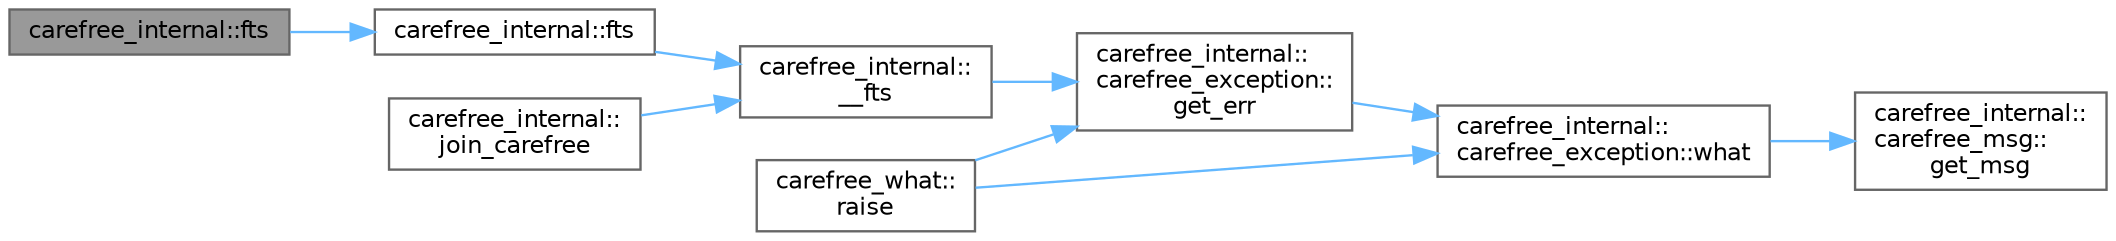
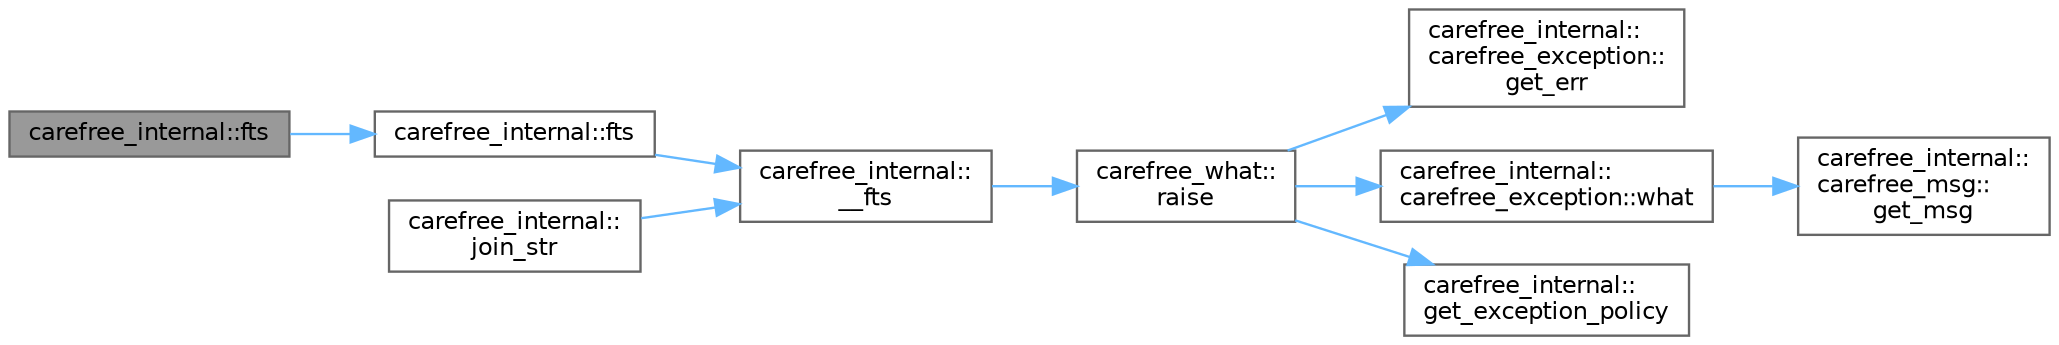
(1022, 82) -> (1022, 186)
(1383, 107) -> none
(515, 134) -> (515, 236)
none -> (1547, 300)
